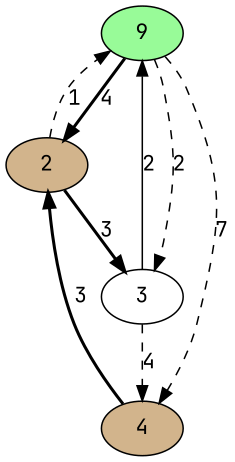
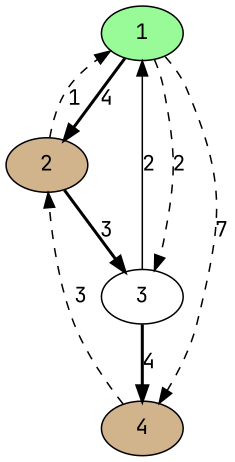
(142, 33) -> (142, 33)
(70, 312) -> (70, 312)
(142, 355) -> (142, 355)
